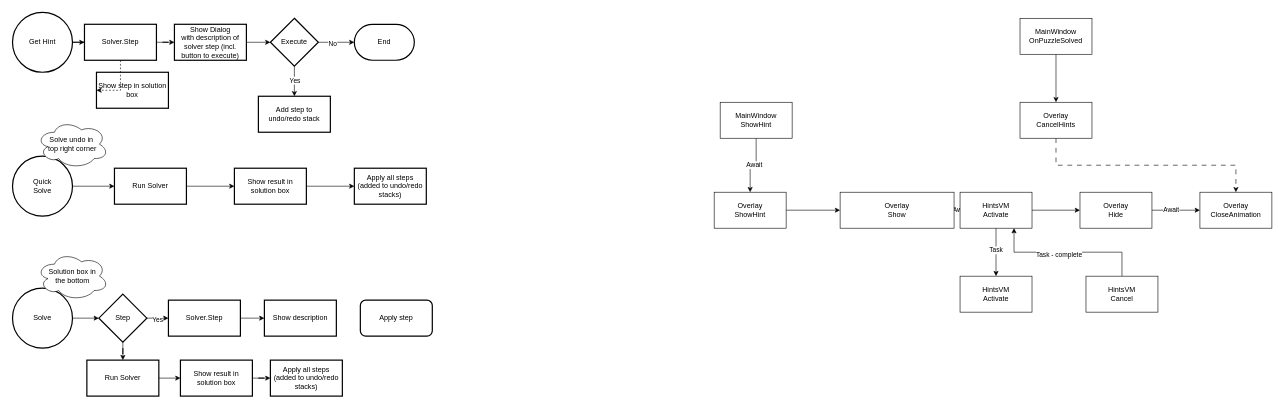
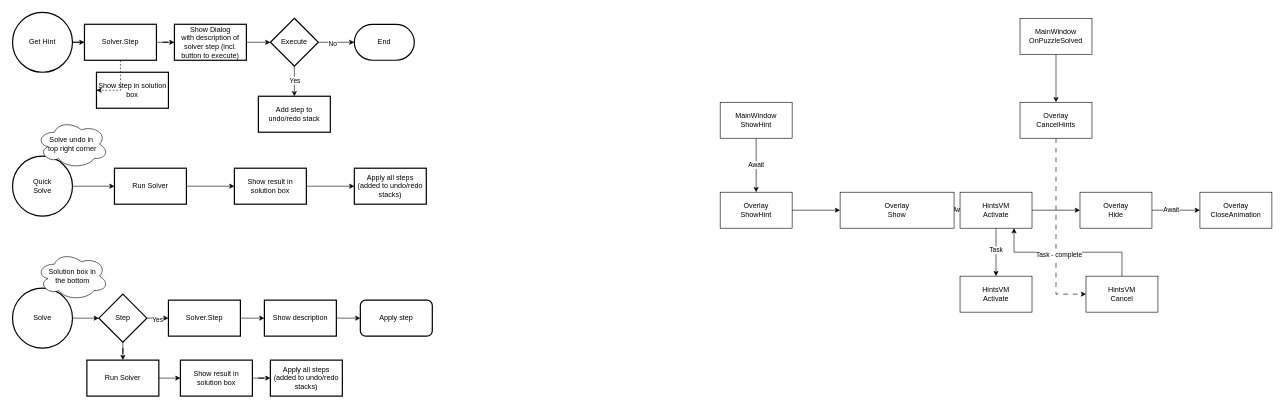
(1236, 186) -> (1080, 294)
(750, 210) -> (756, 210)
none -> (354, 318)
